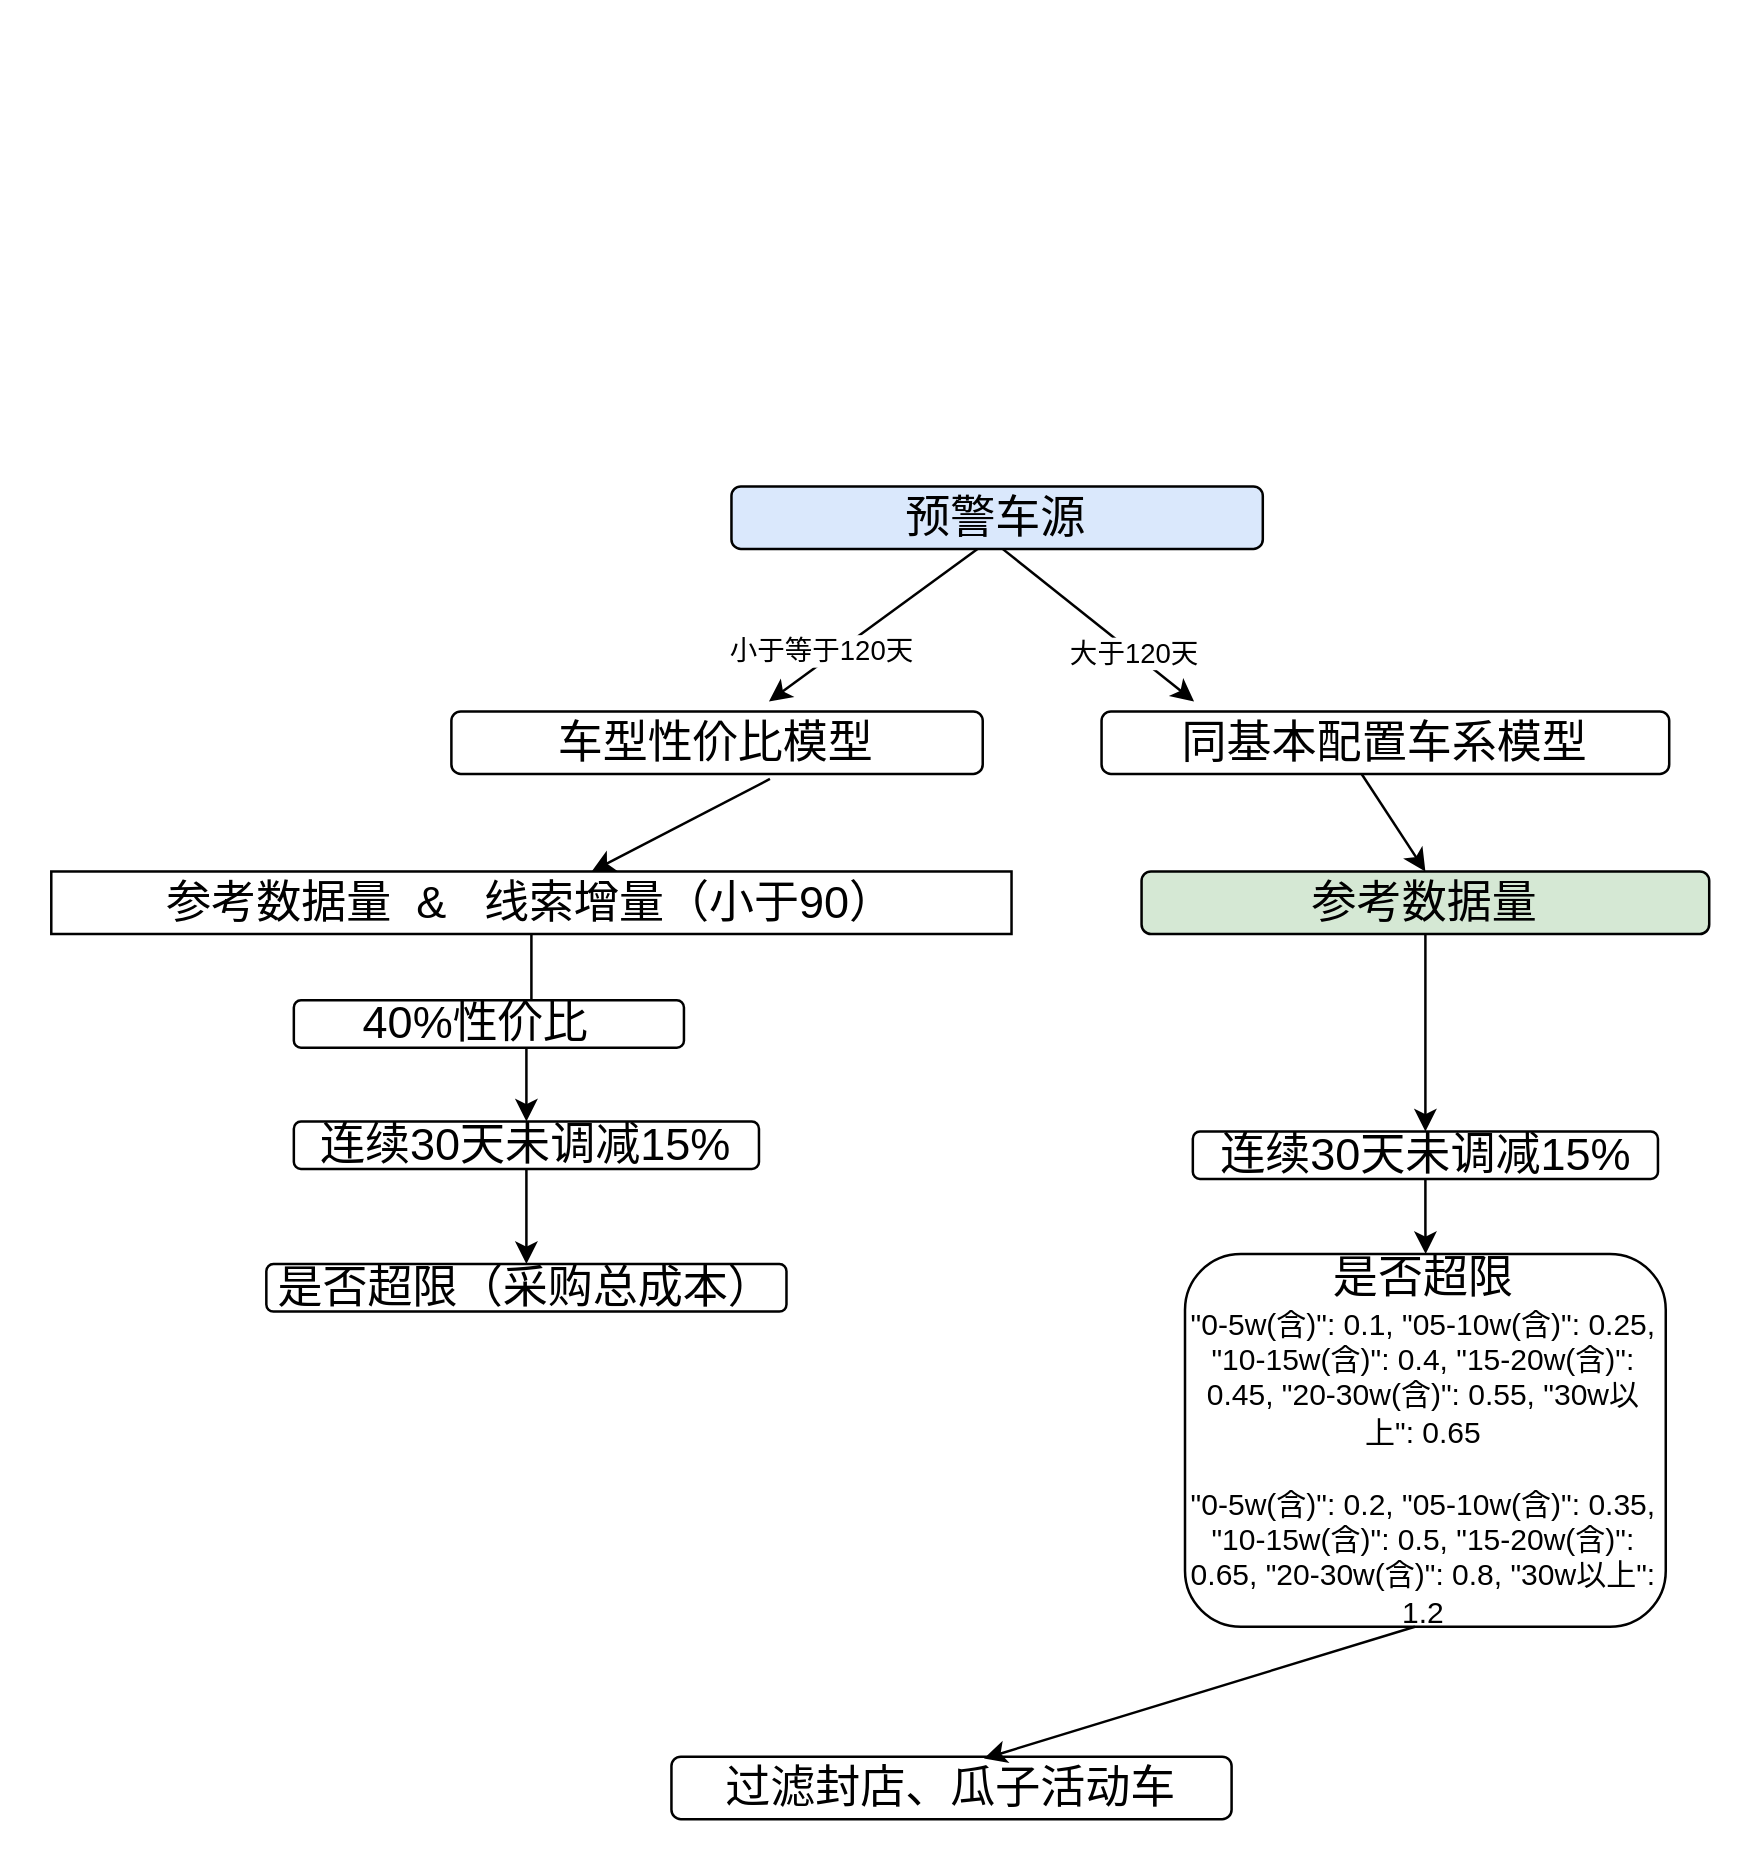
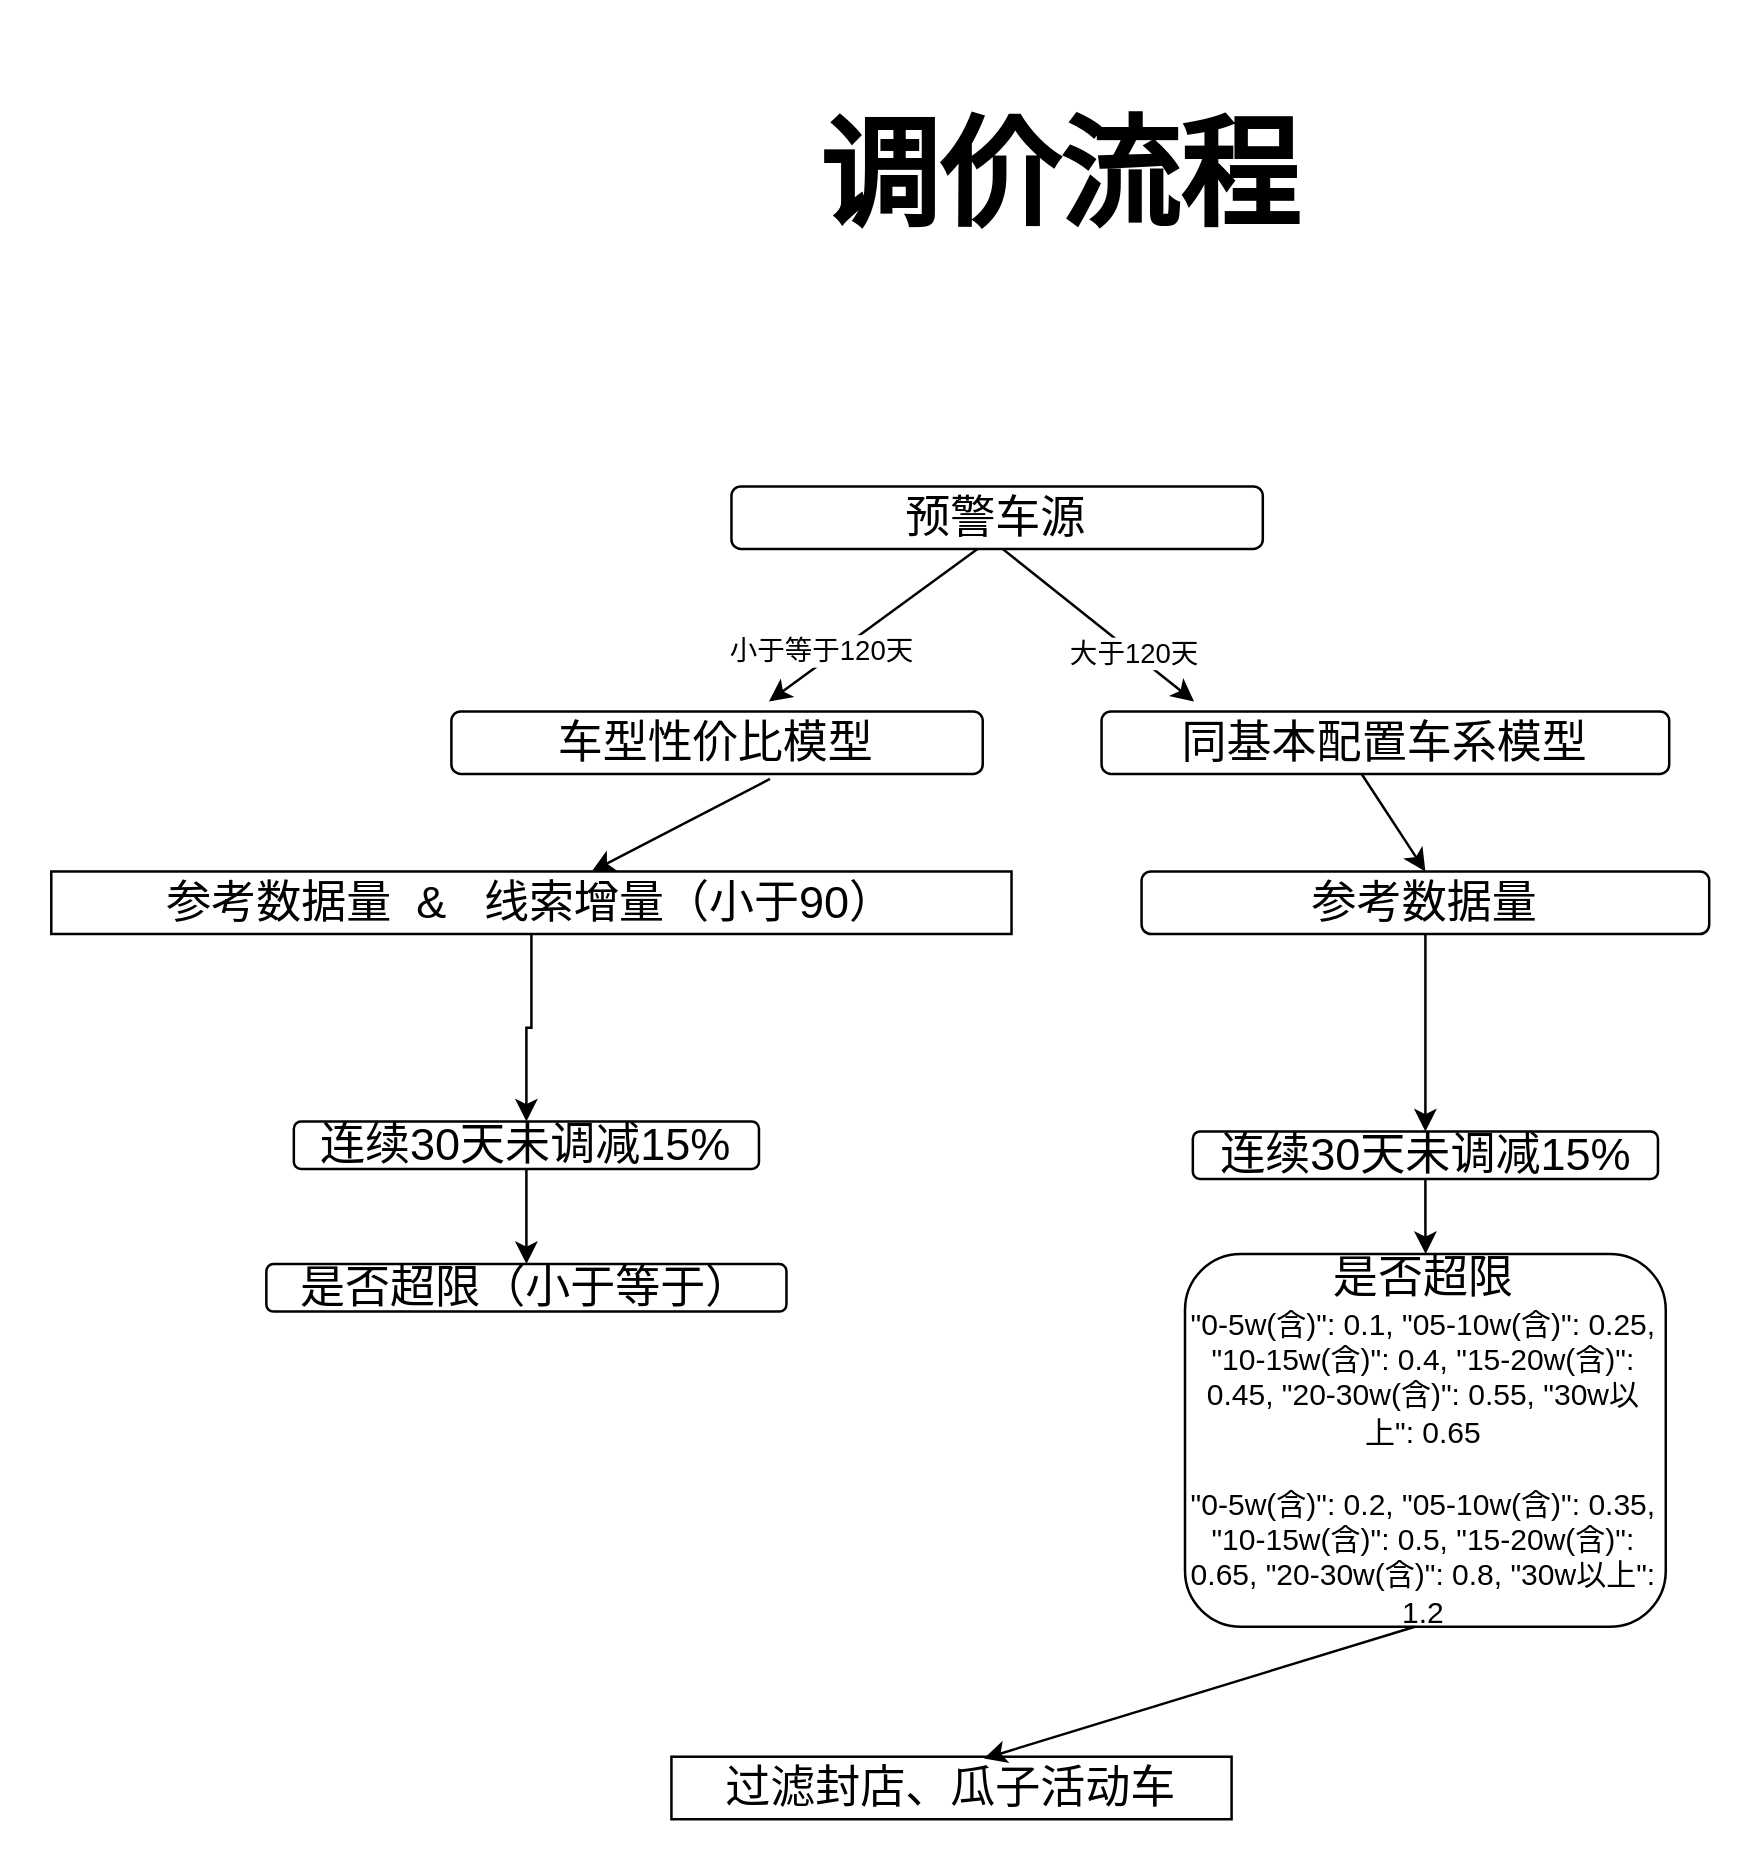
none -> (1060, 176)
(997, 518) -> (997, 518)
(1425, 903) -> (1425, 903)
(489, 1024) -> none
(526, 1289) -> (526, 1289)
(951, 1788) -> (951, 1788)
